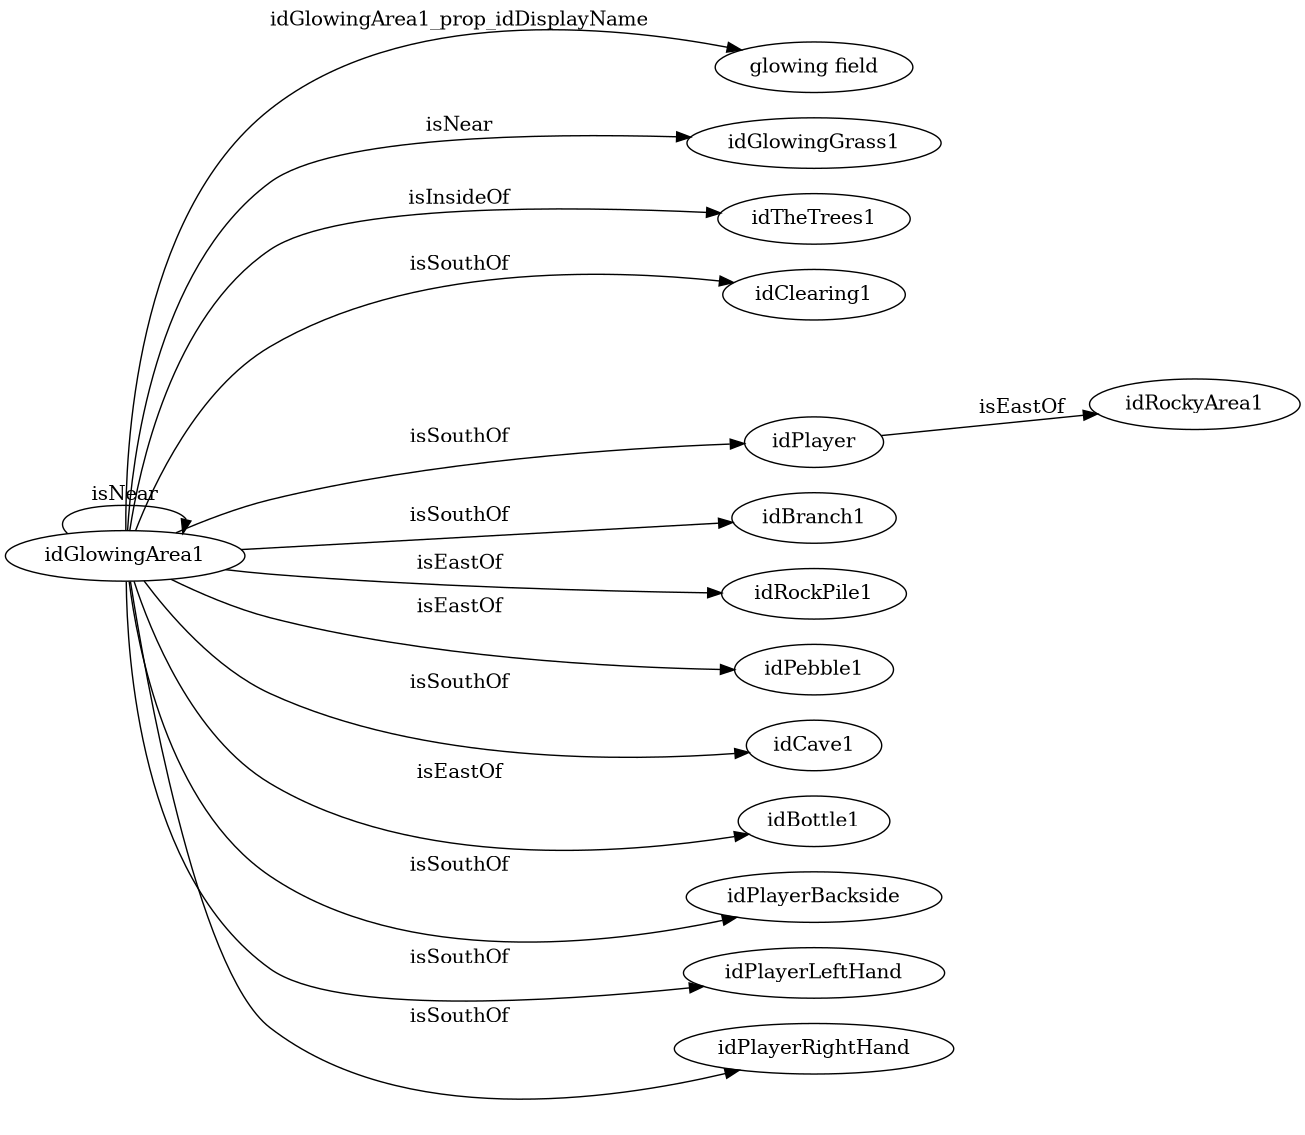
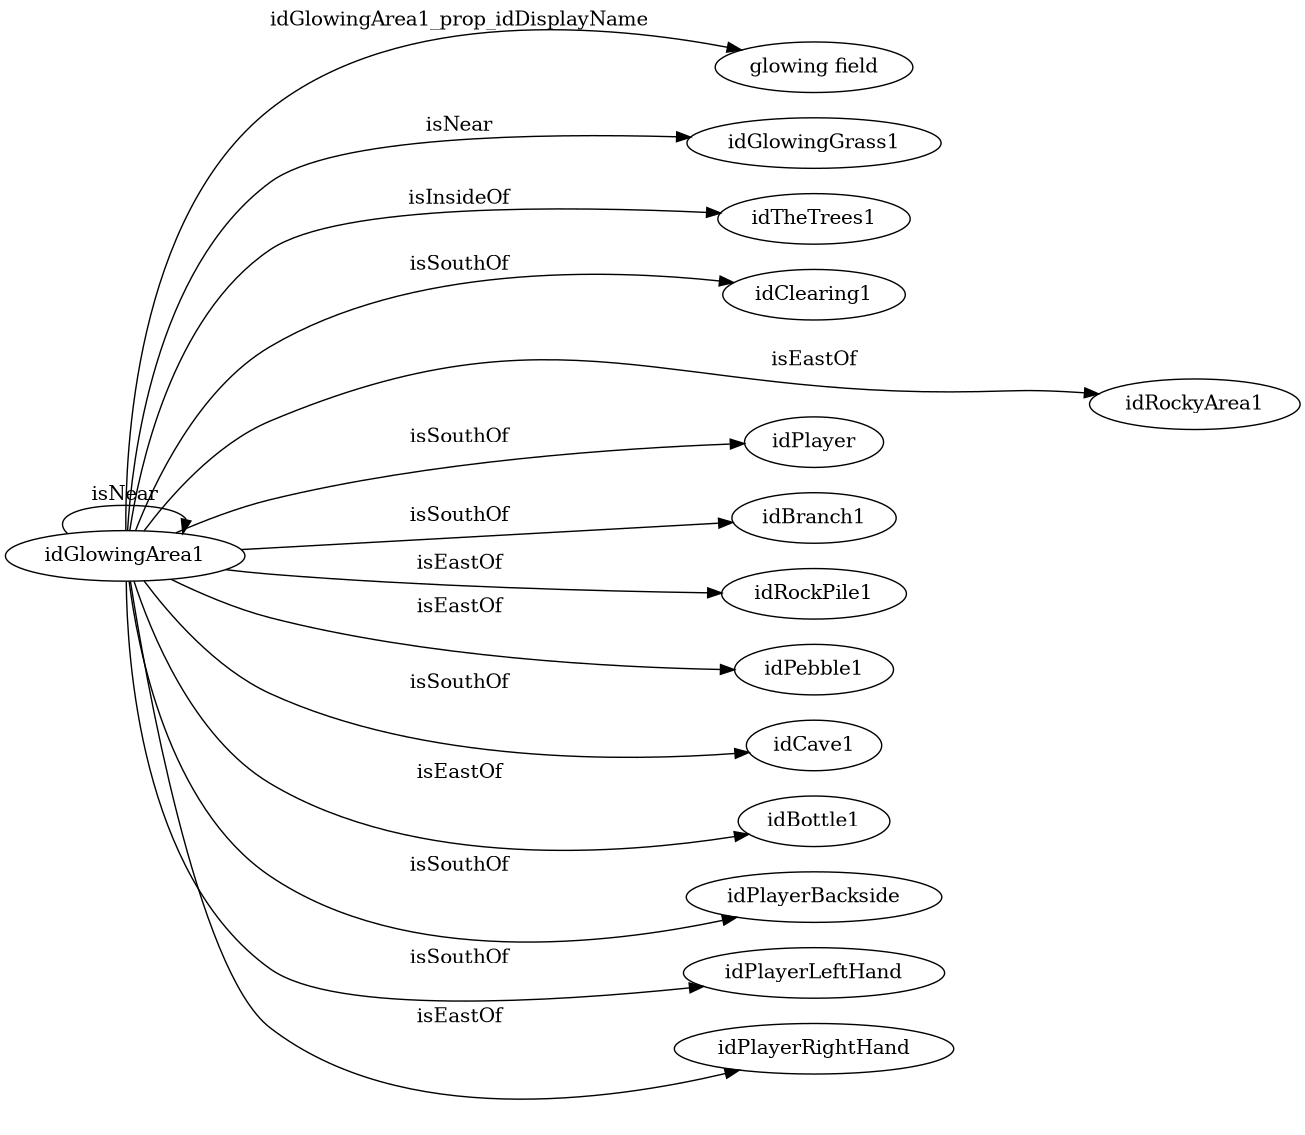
(982, 425) -> (589, 362)
(460, 1017) -> (460, 1017)
